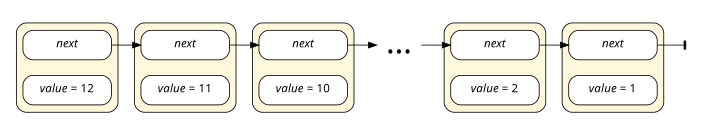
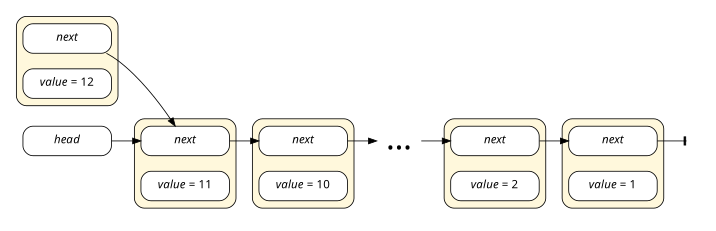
none -> (67, 141)
